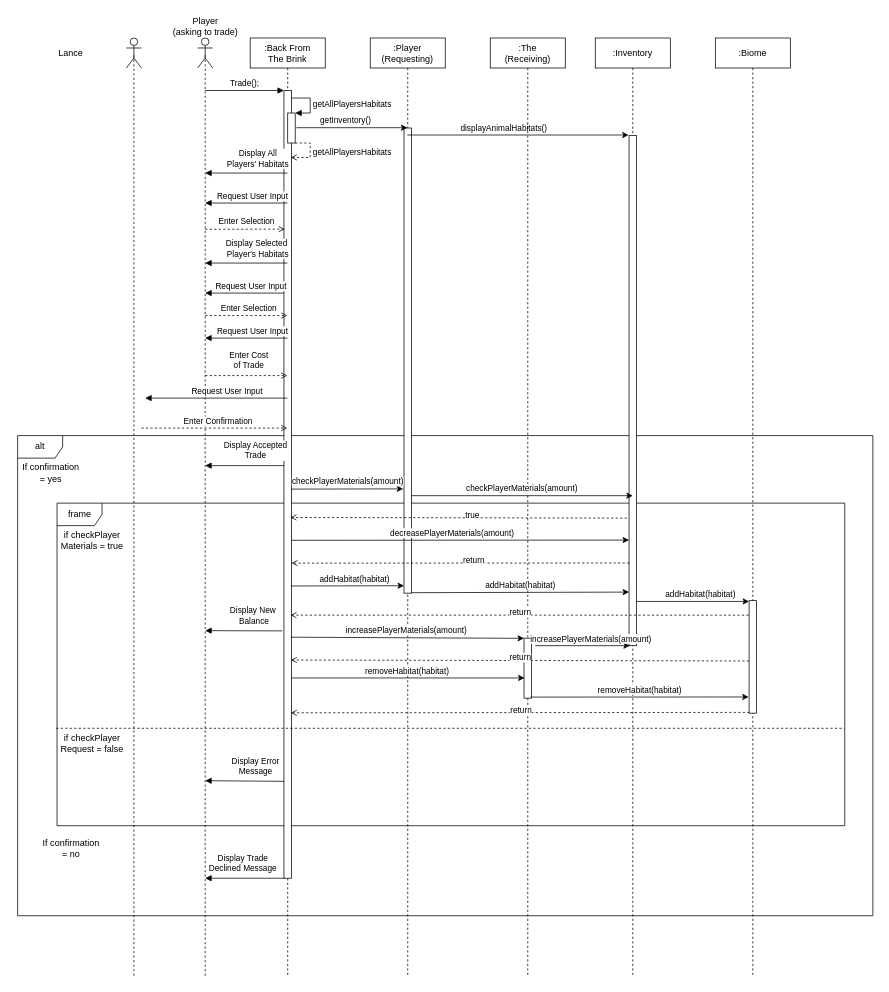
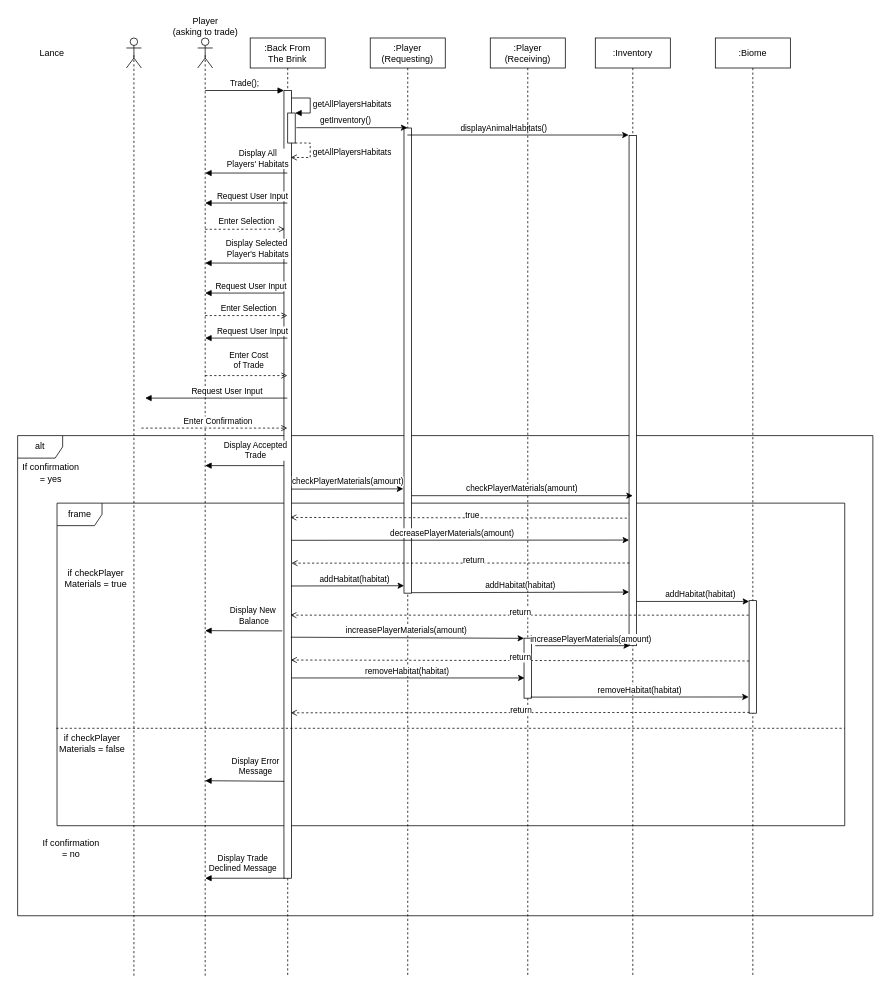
(527, 48) -> (527, 48)
(71, 53) -> (52, 53)
(92, 540) -> (95, 578)
(92, 743) -> (92, 743)
